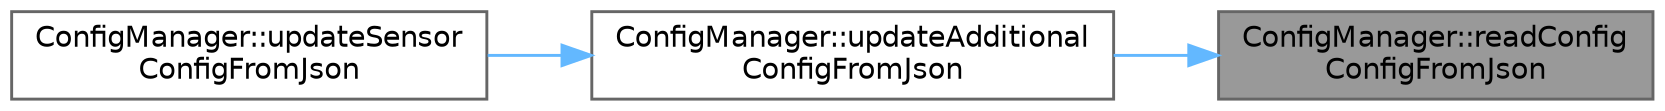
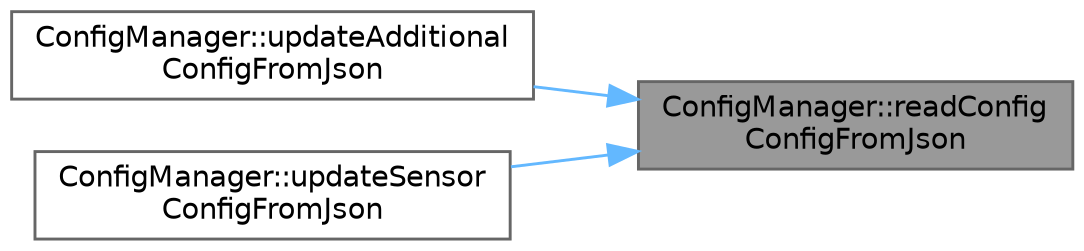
(524, 55) -> (560, 161)
